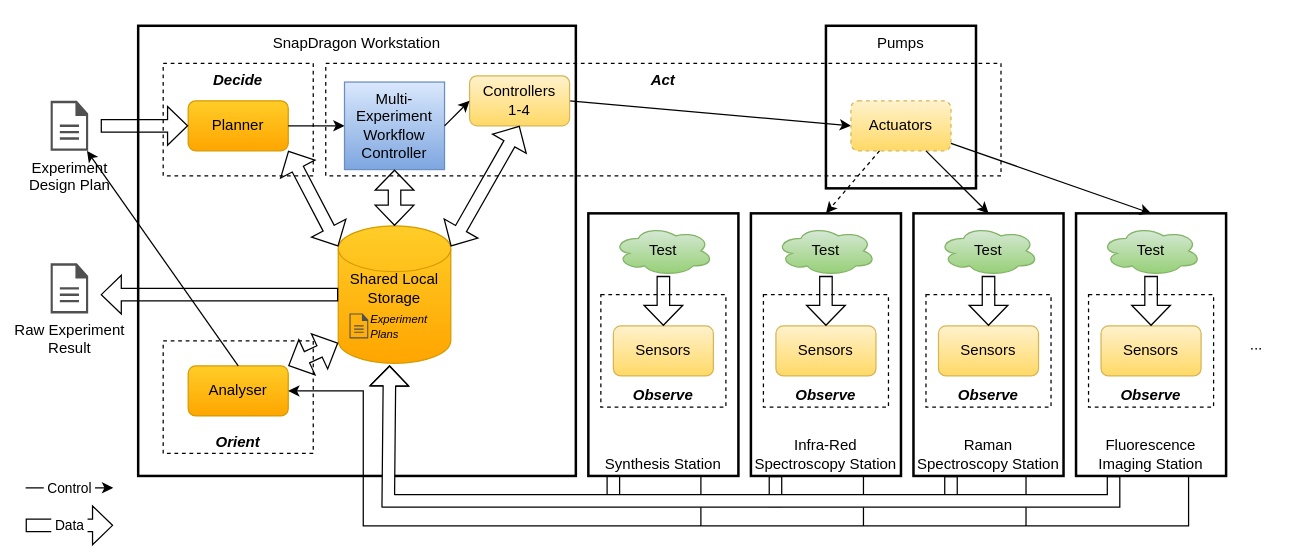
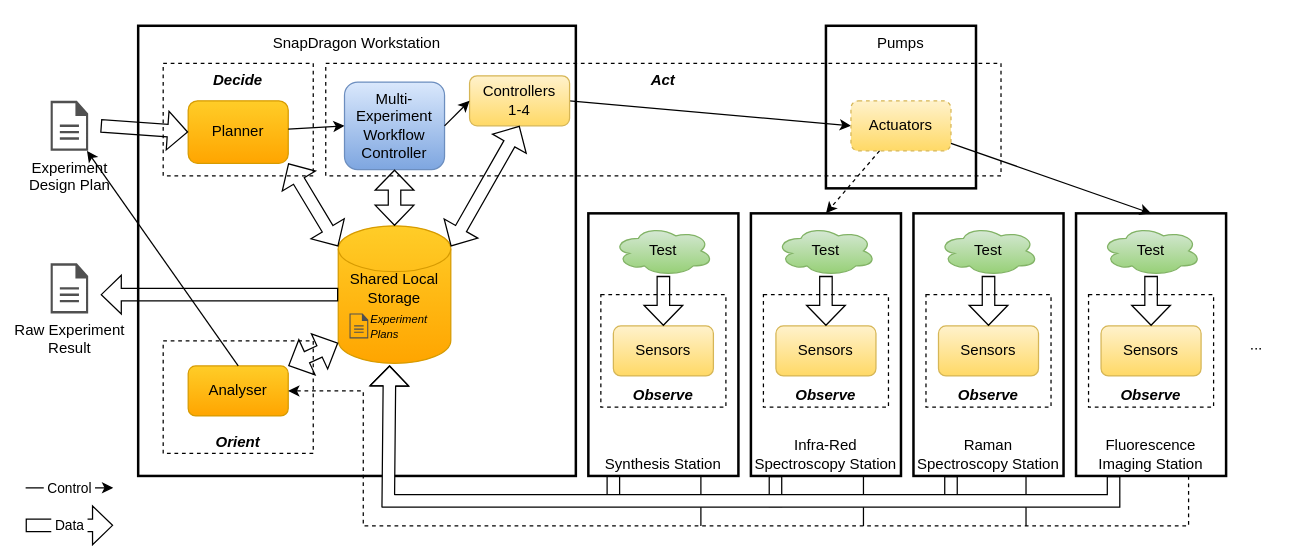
(238, 126) -> (238, 132)
(394, 126) -> (394, 126)
(954, 179) -> none
(700, 526) -> (700, 526)
